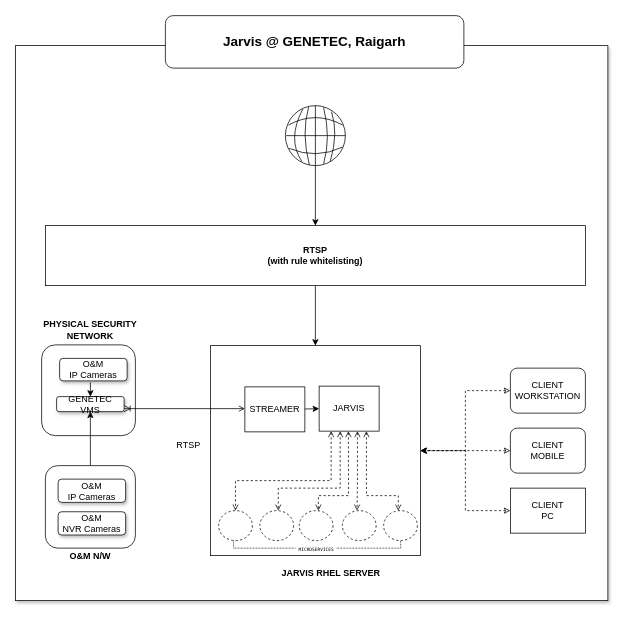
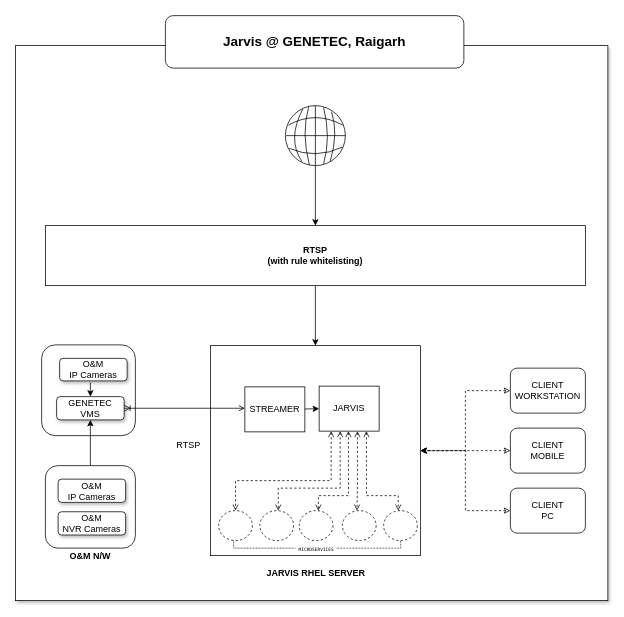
(90, 330) -> none
(90, 404) -> (90, 408)
(548, 510) -> (548, 510)
(331, 573) -> (316, 573)
